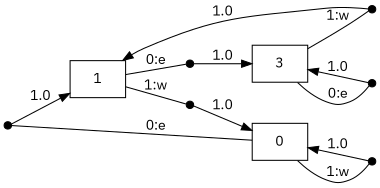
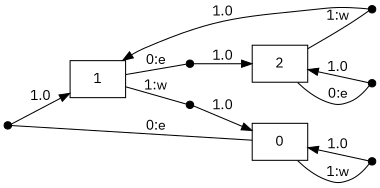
(280, 64) -> (280, 64)
